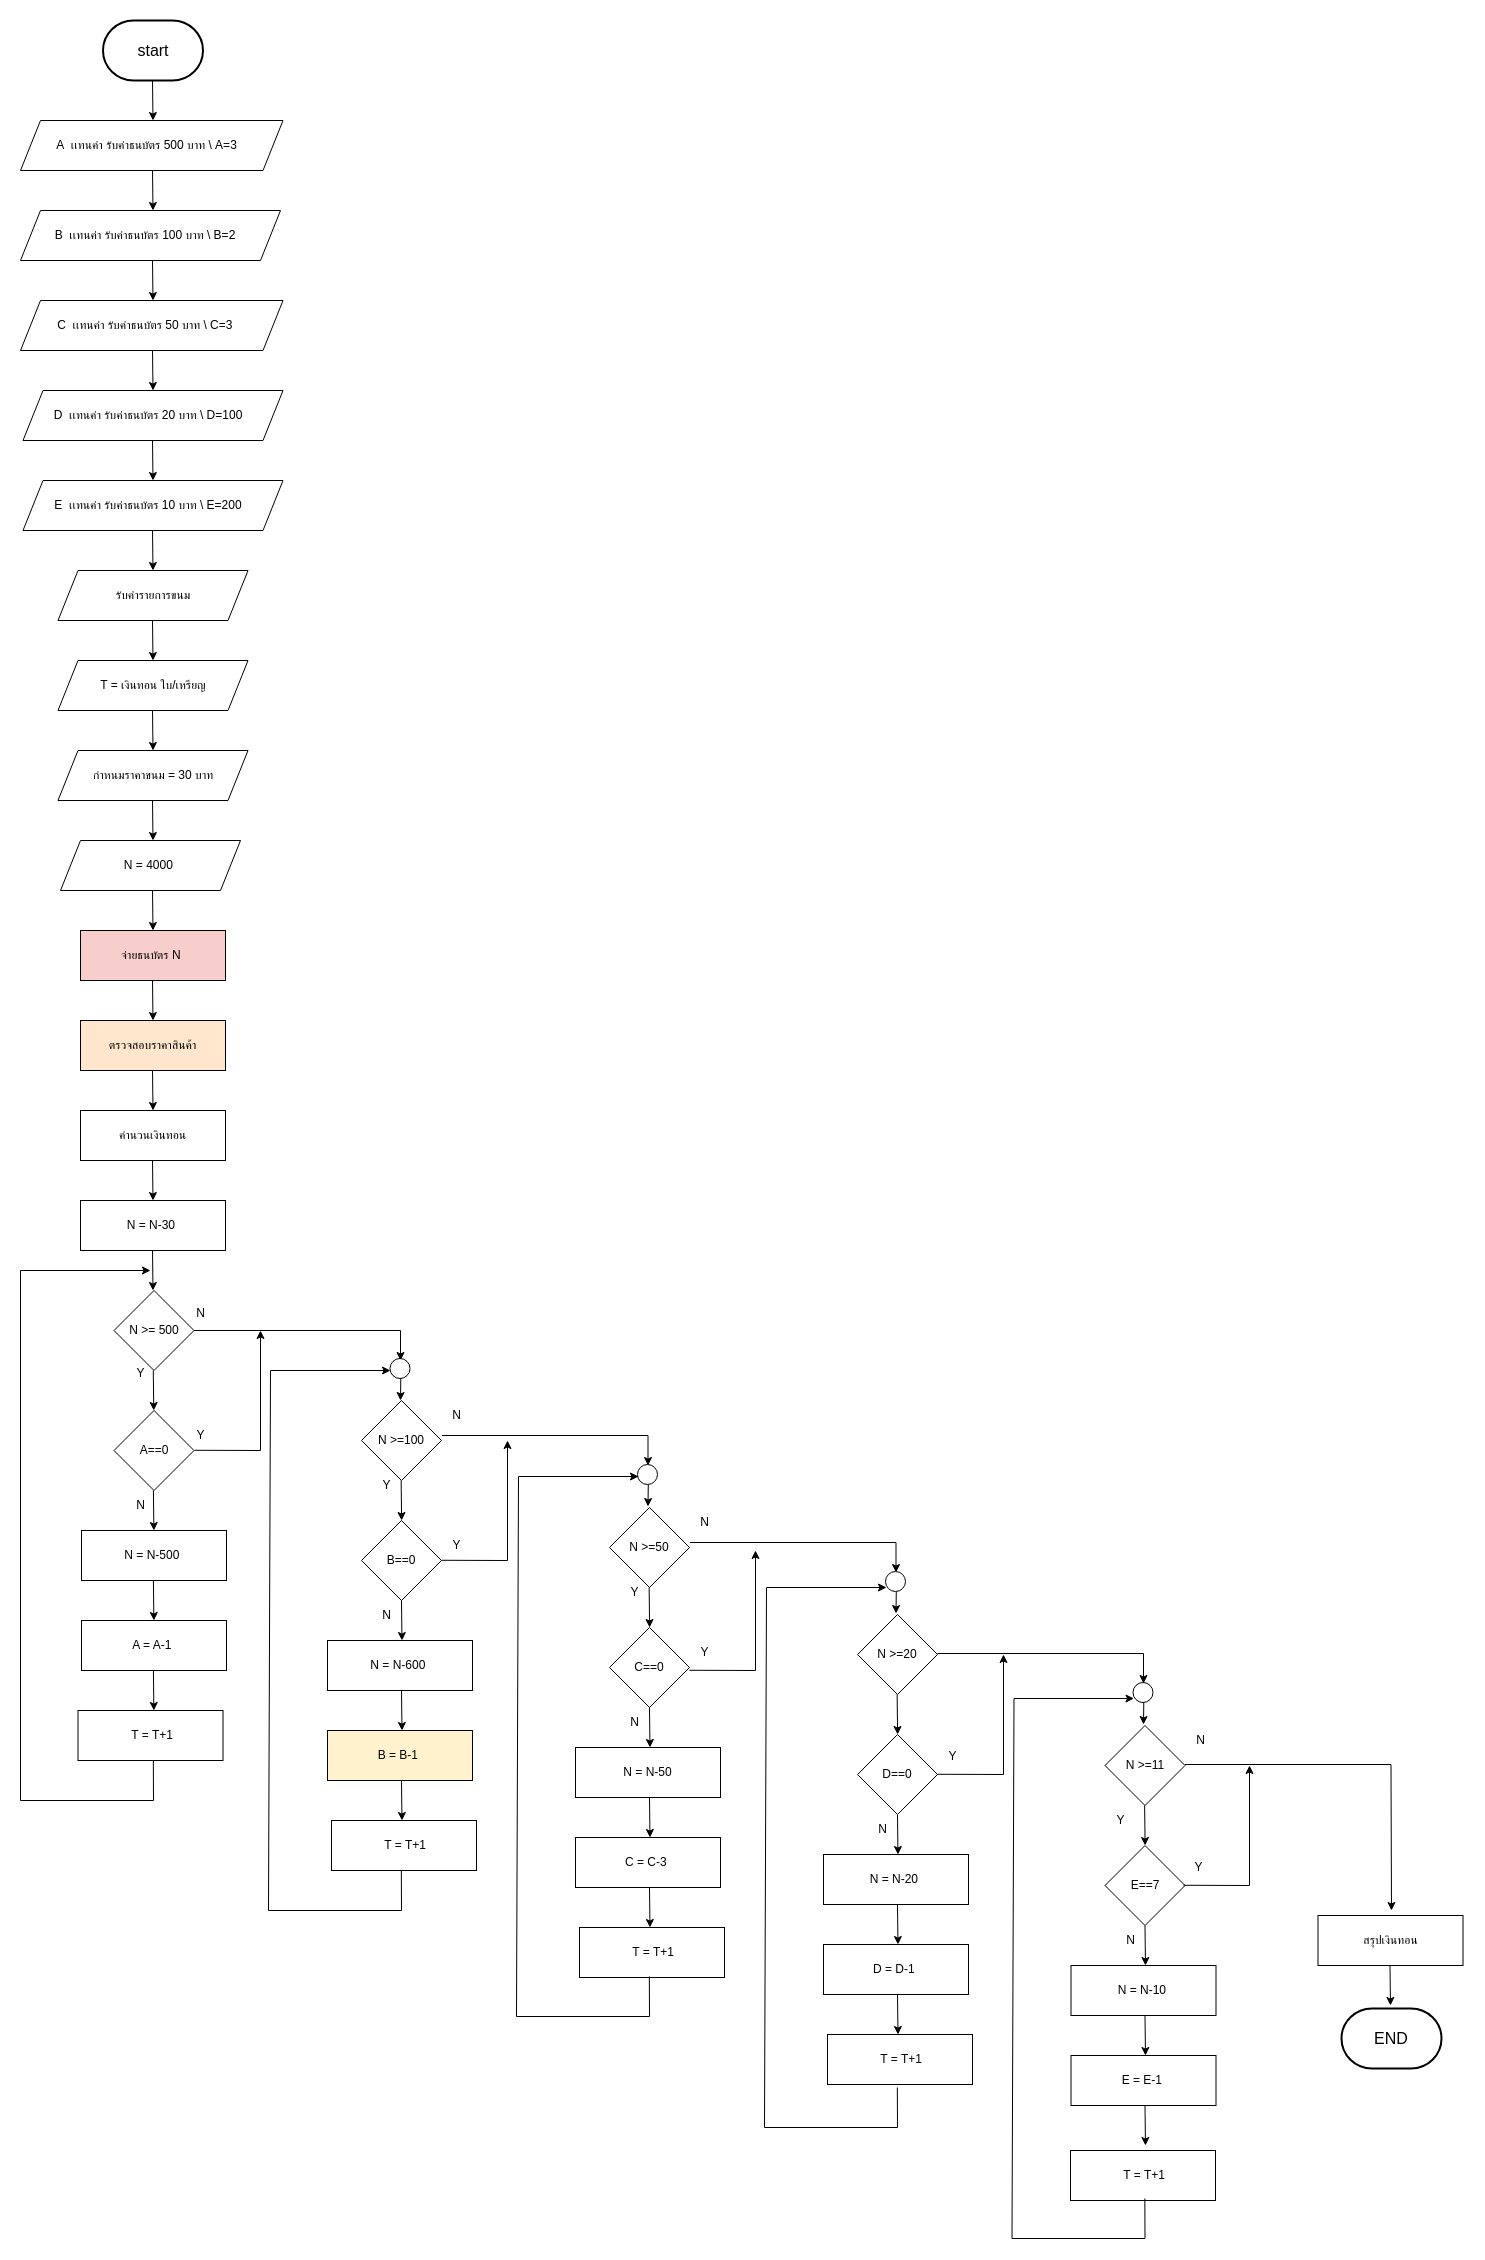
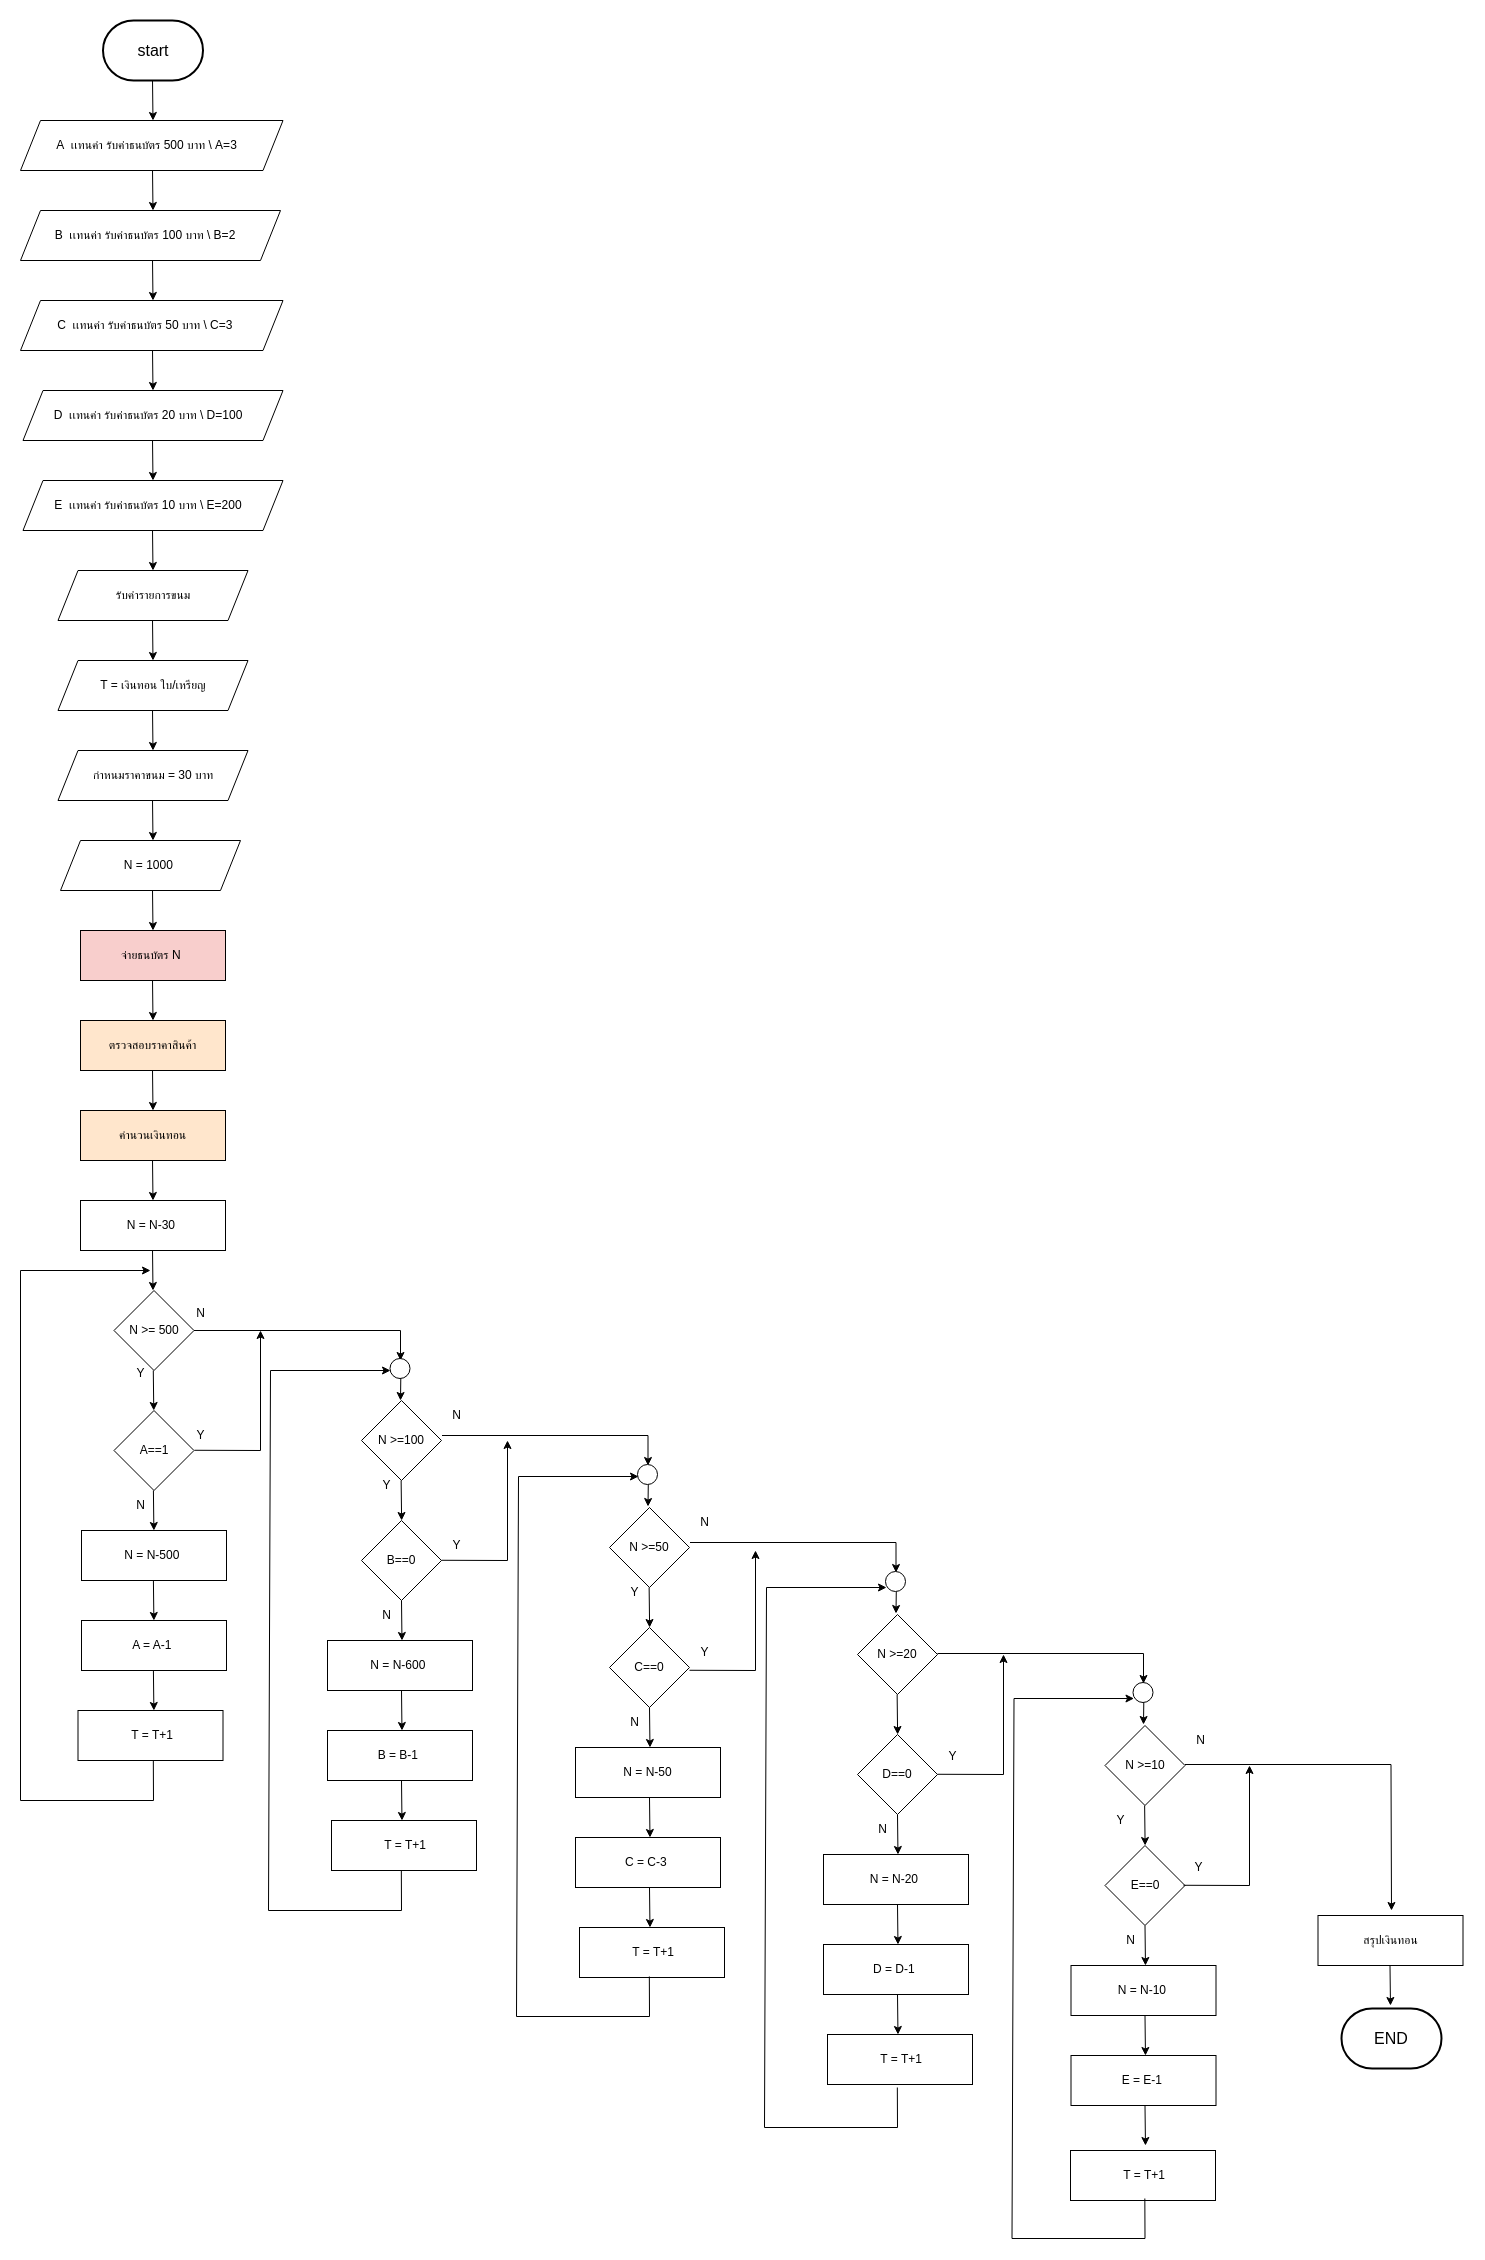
(151, 866) -> (151, 866)
(153, 1136) -> (153, 1136)
(155, 1451) -> (155, 1451)
(400, 1756) -> (400, 1756)
(1146, 1766) -> (1146, 1766)
(1146, 1886) -> (1146, 1886)
